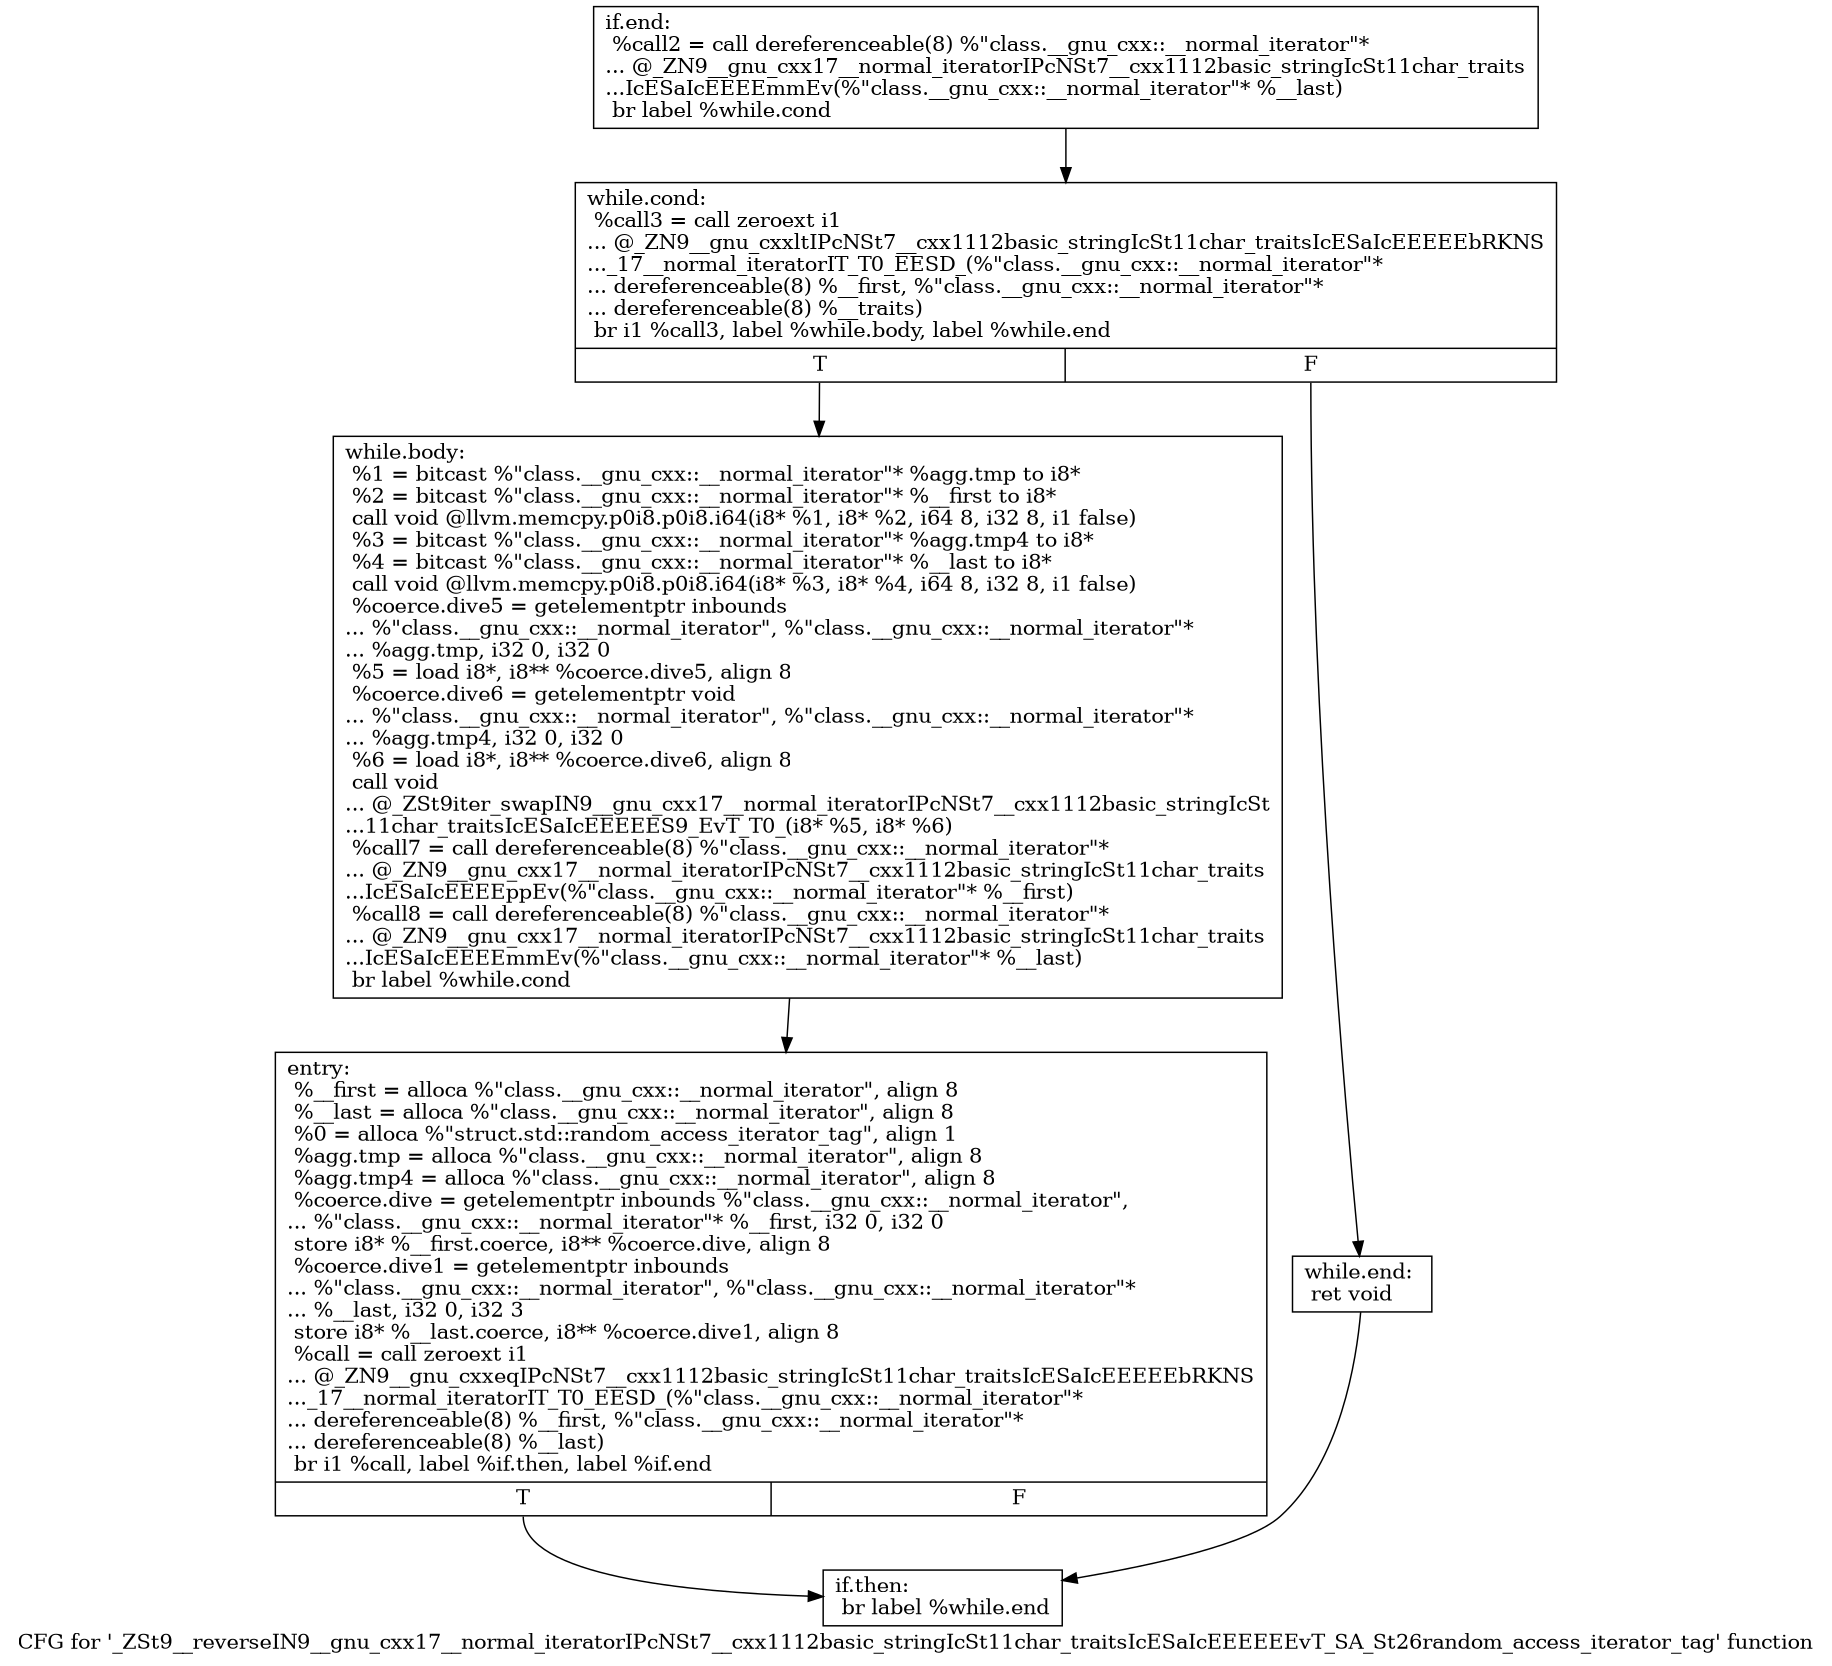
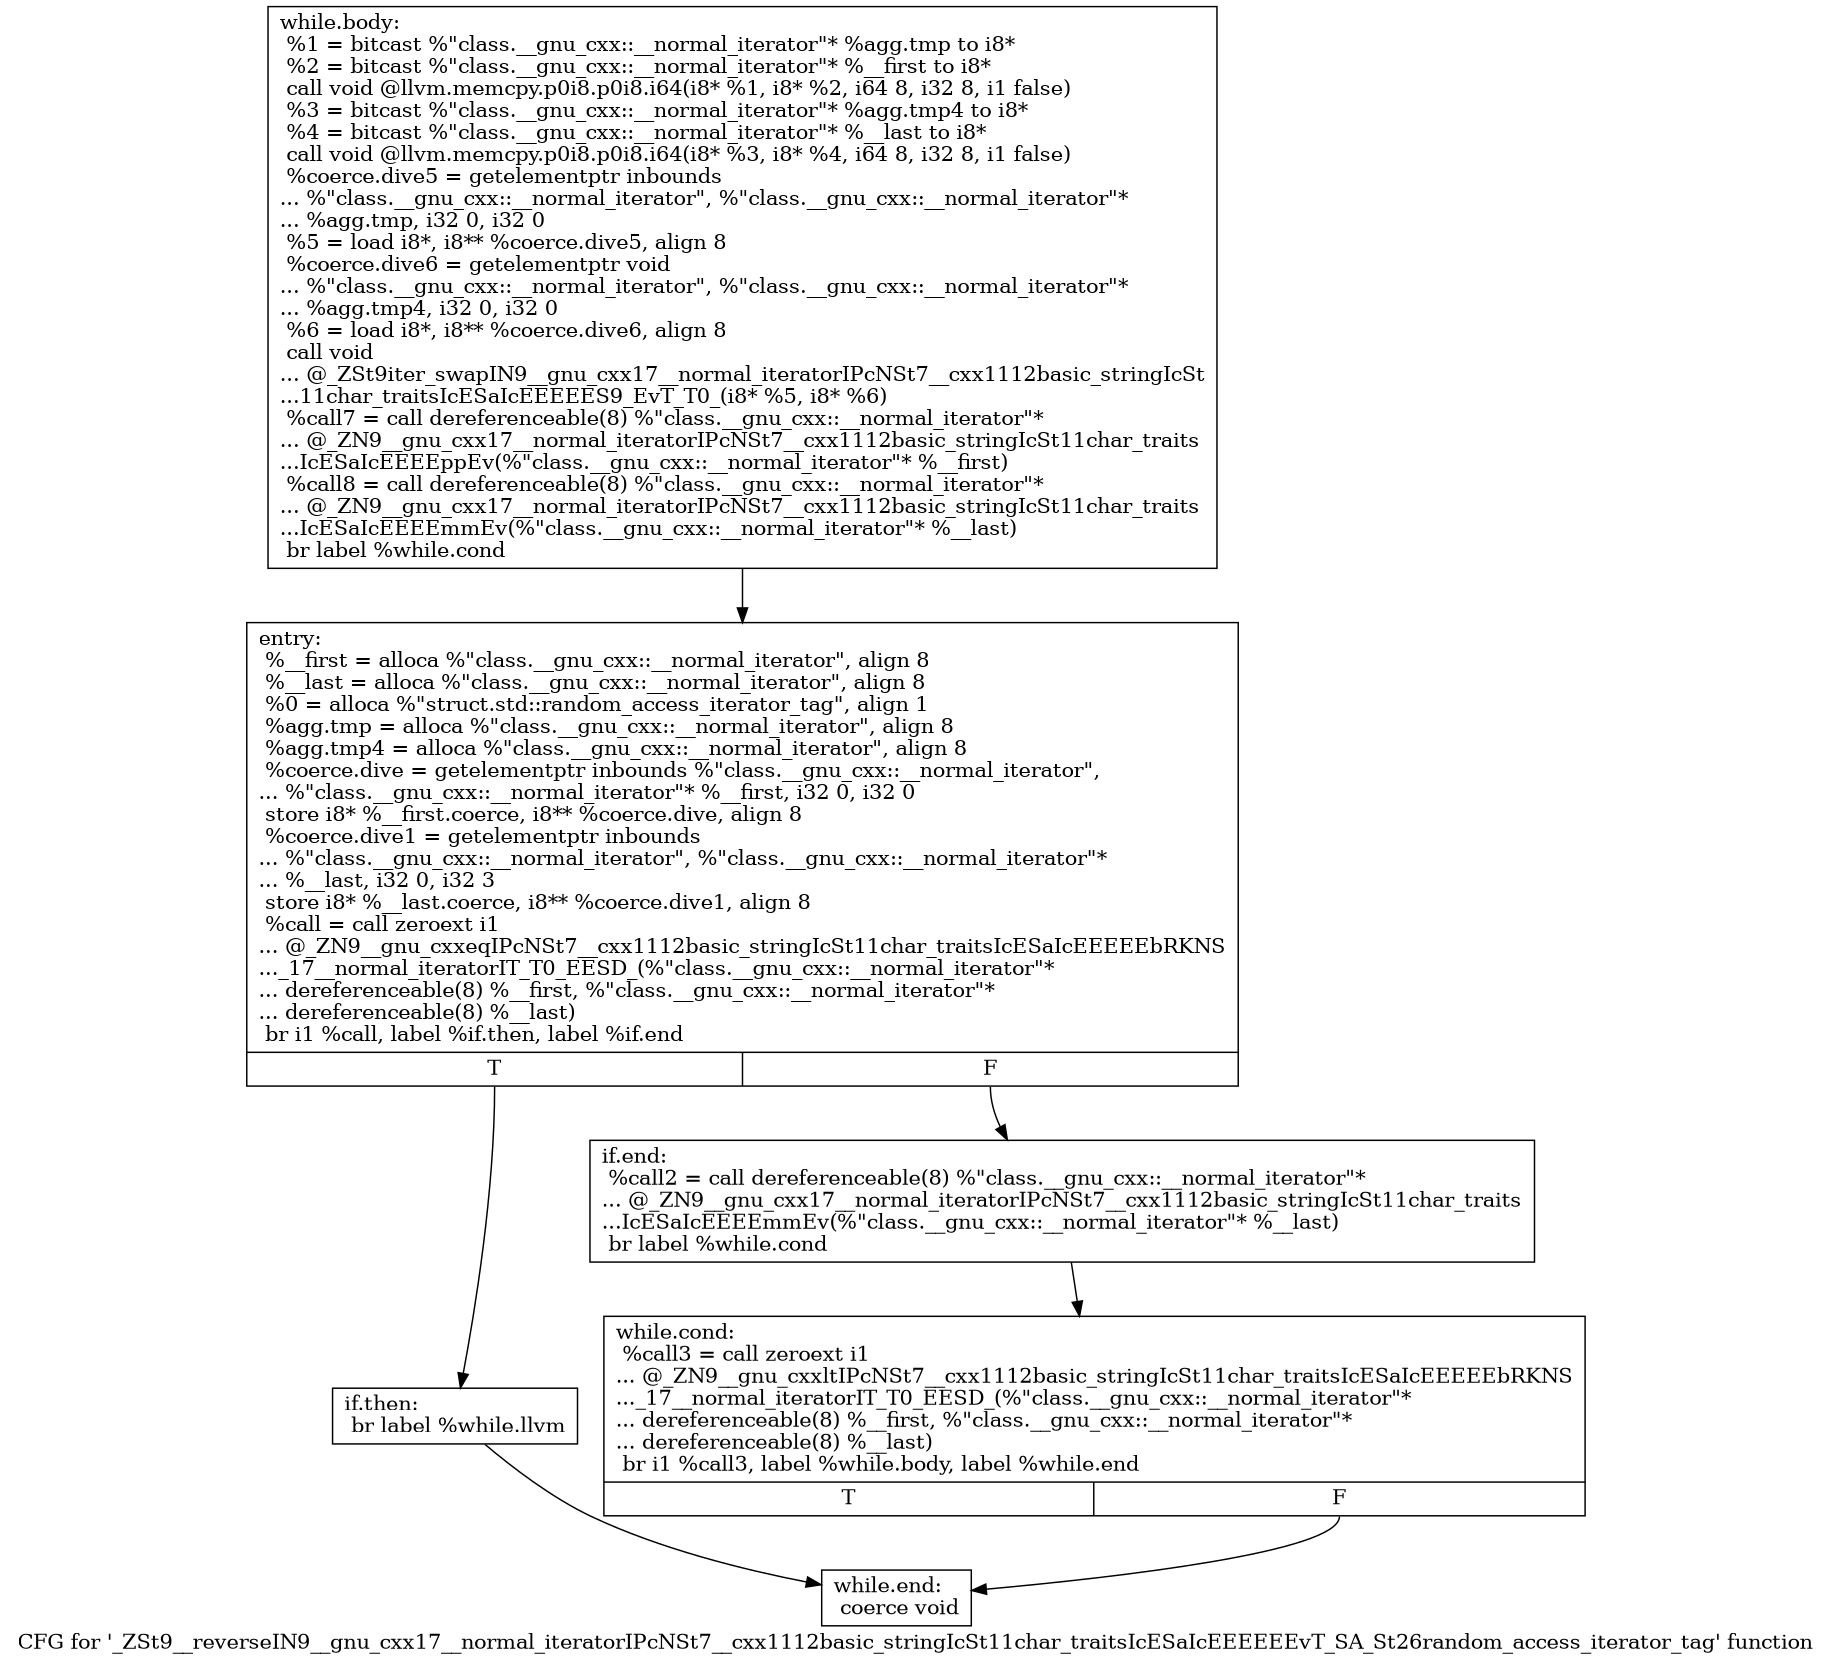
(755, 309) -> (775, 1442)
(819, 402) -> none
none -> (993, 1107)
(1349, 1294) -> (896, 1608)
(1284, 1513) -> (636, 1535)
(943, 1608) -> (455, 1426)
